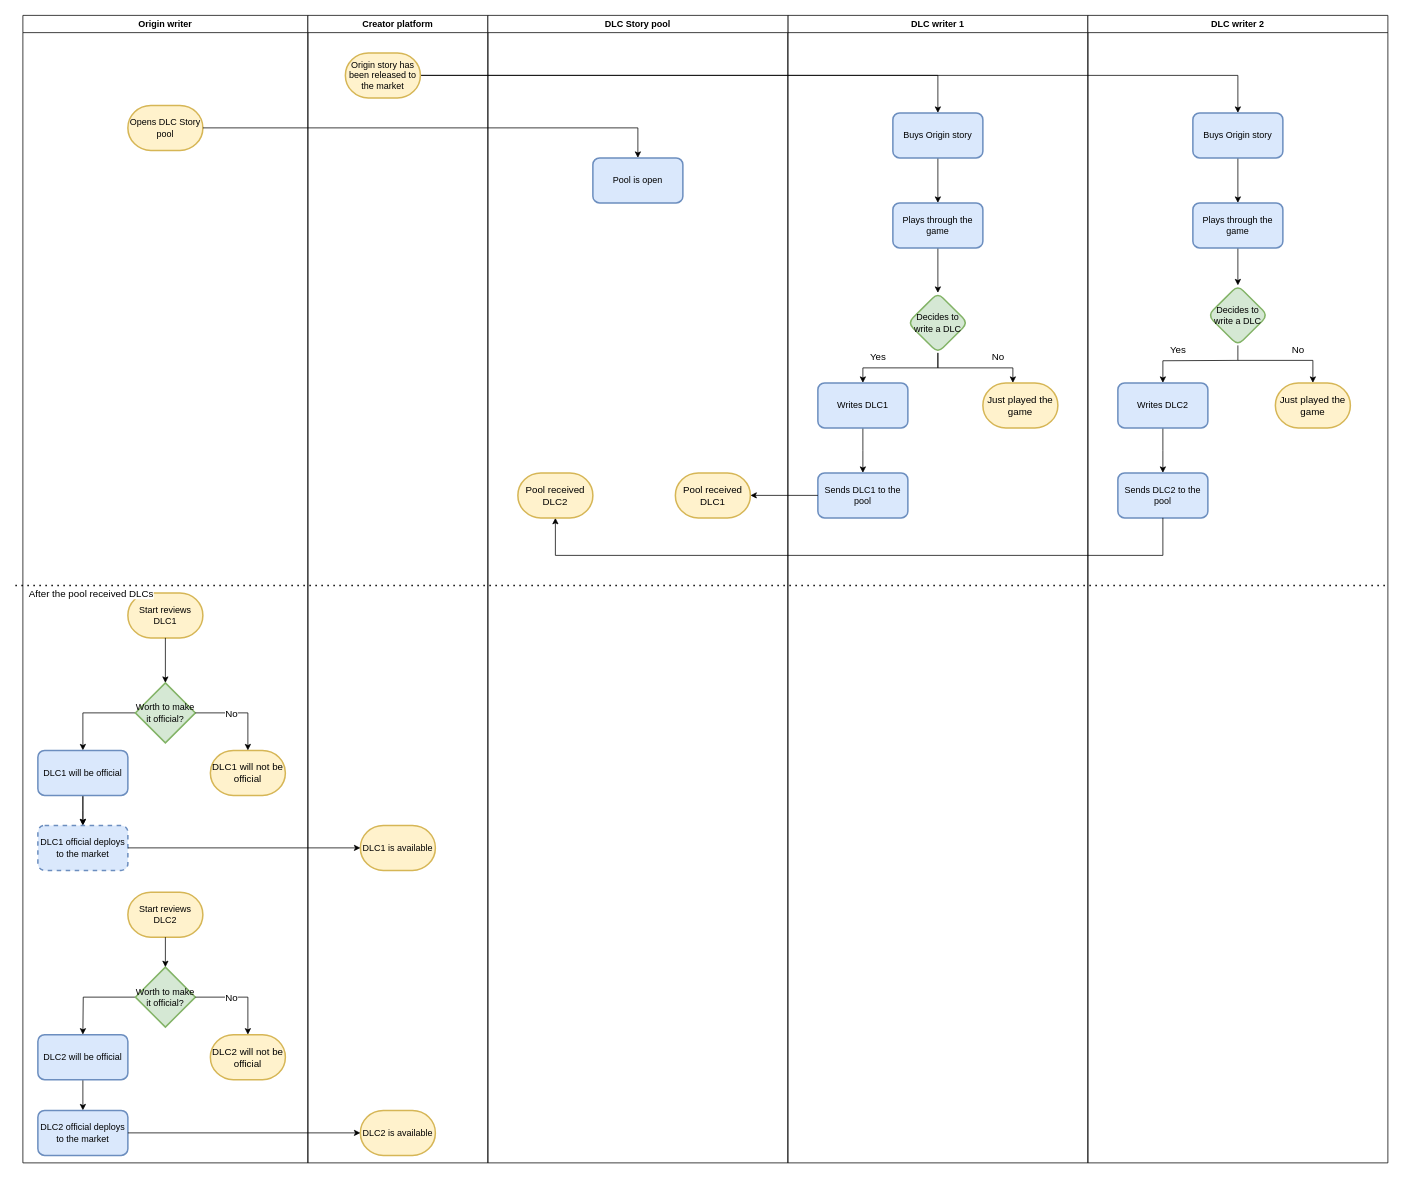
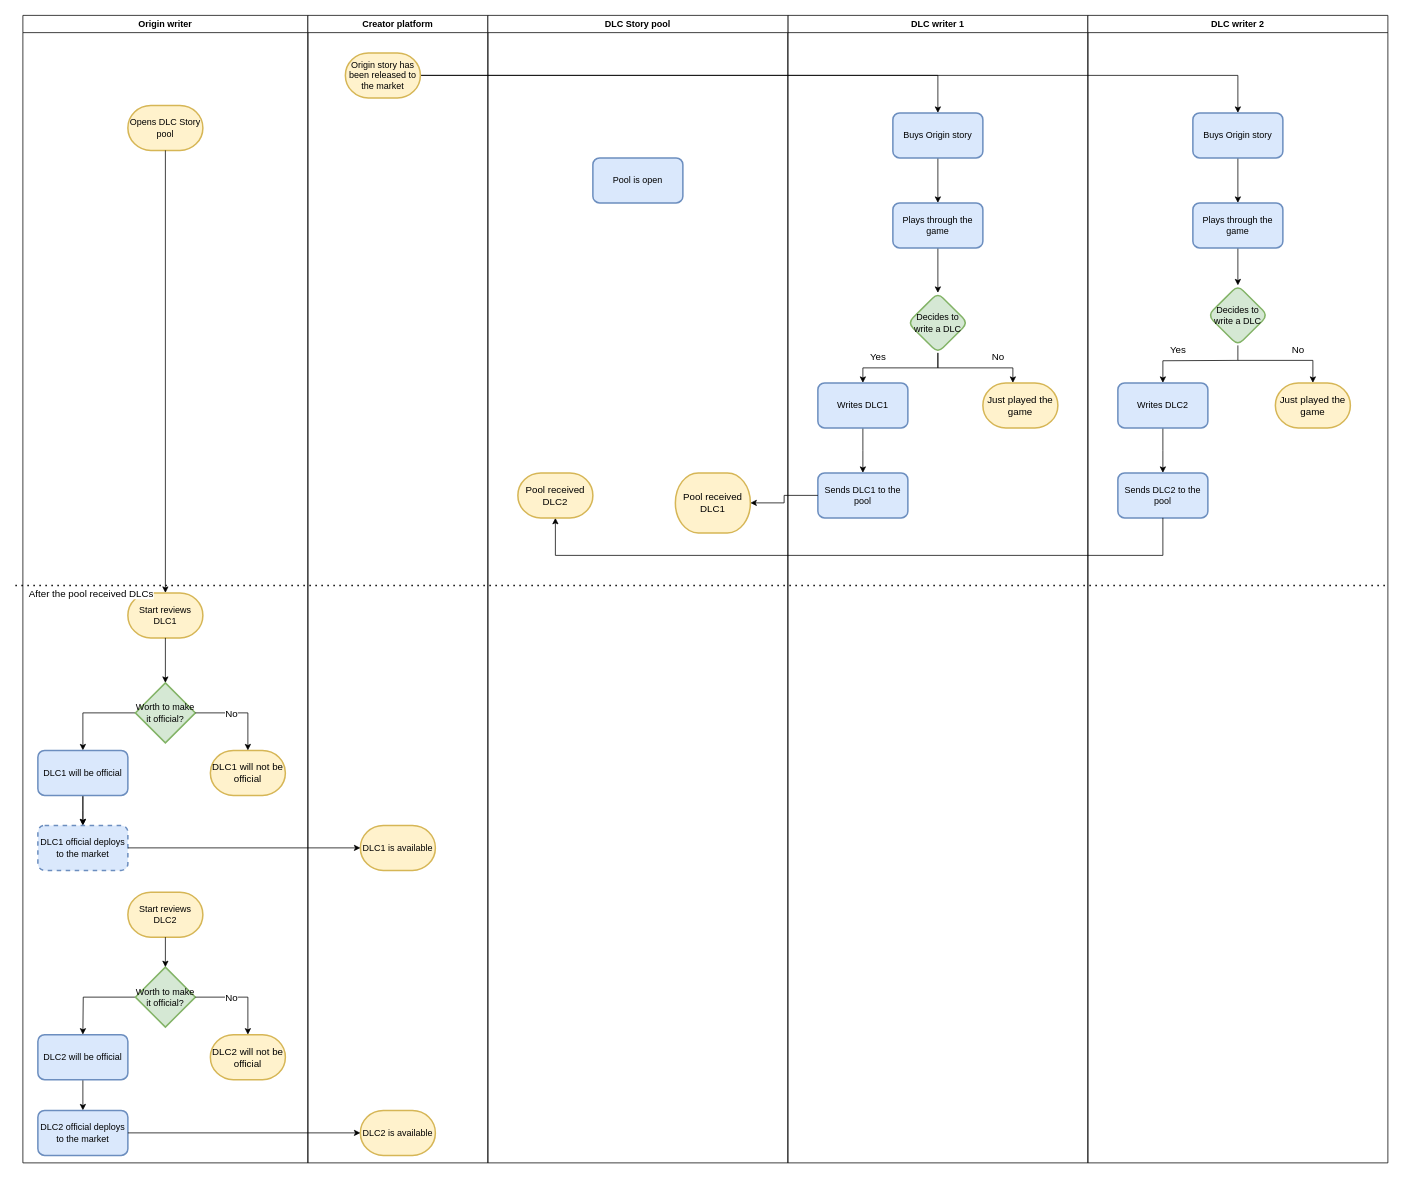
(637, 128) -> (165, 369)
(713, 495) -> (713, 503)
